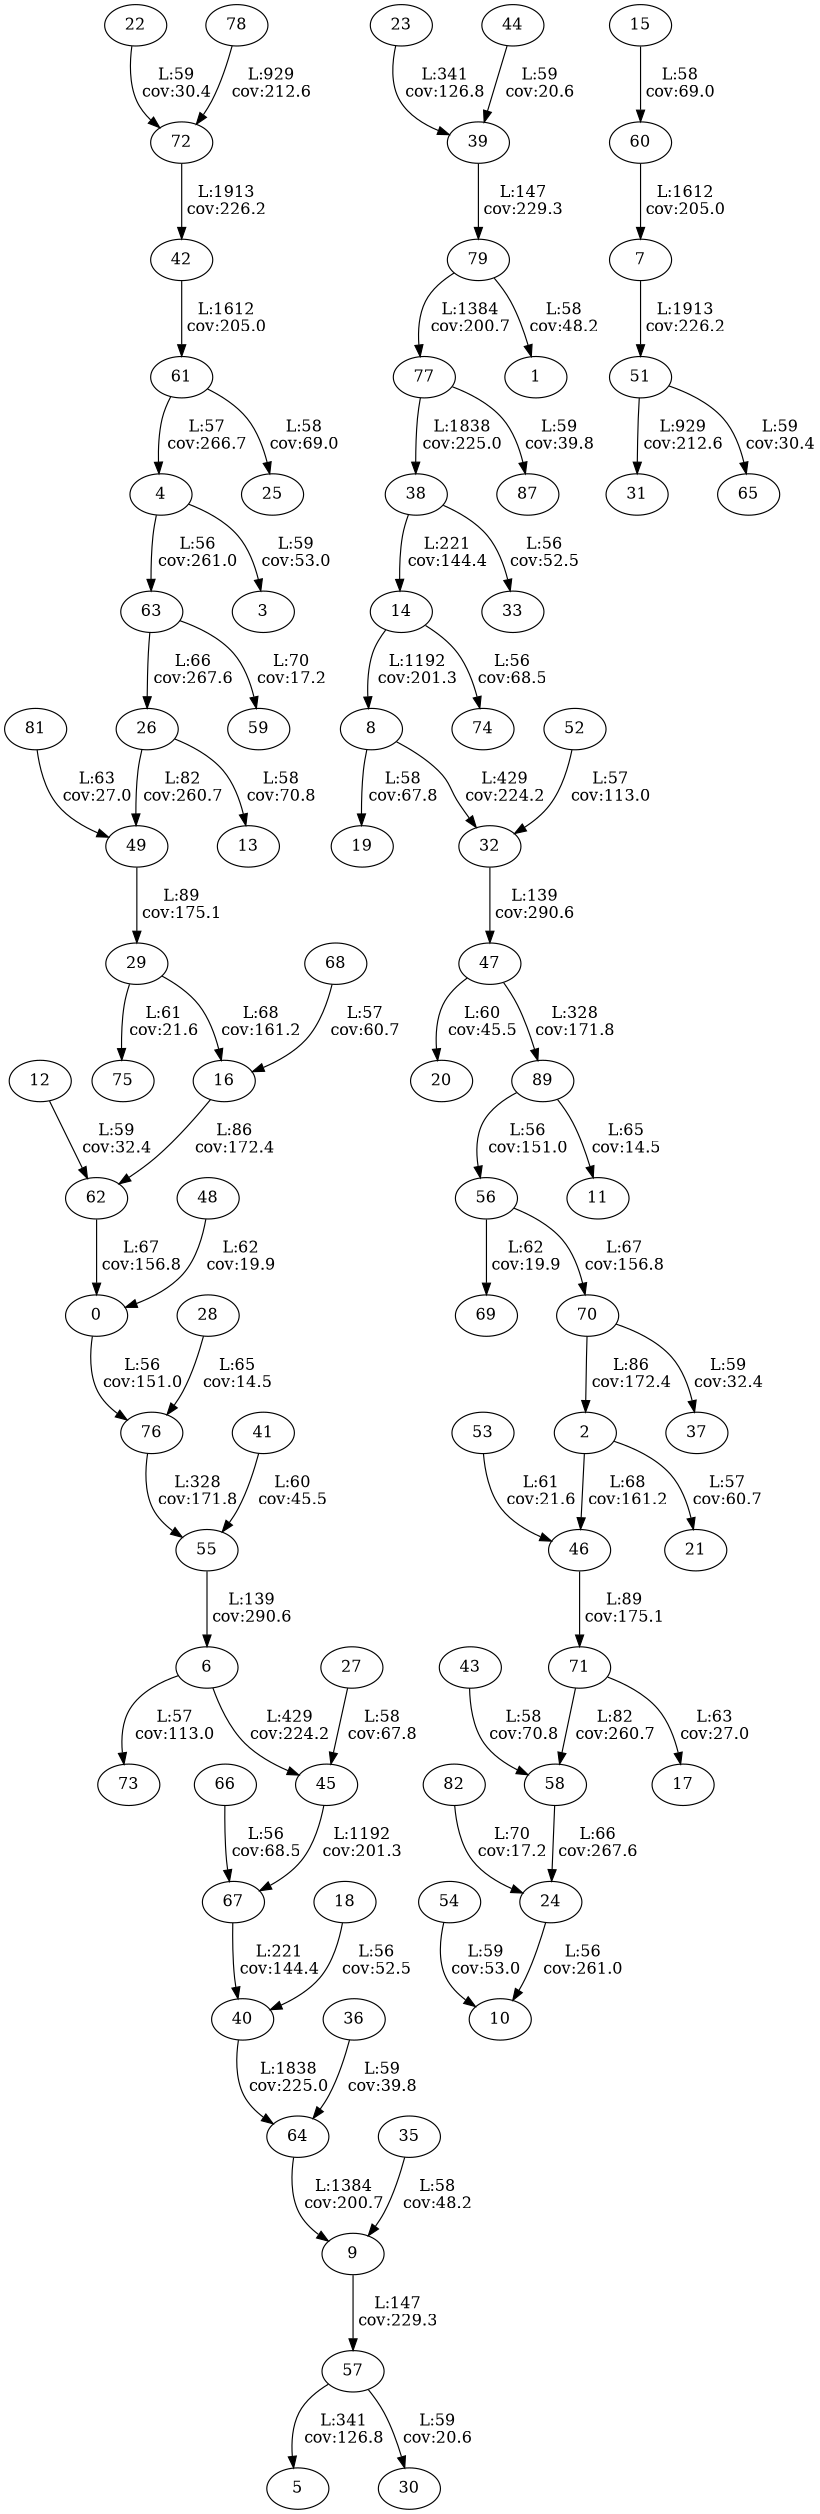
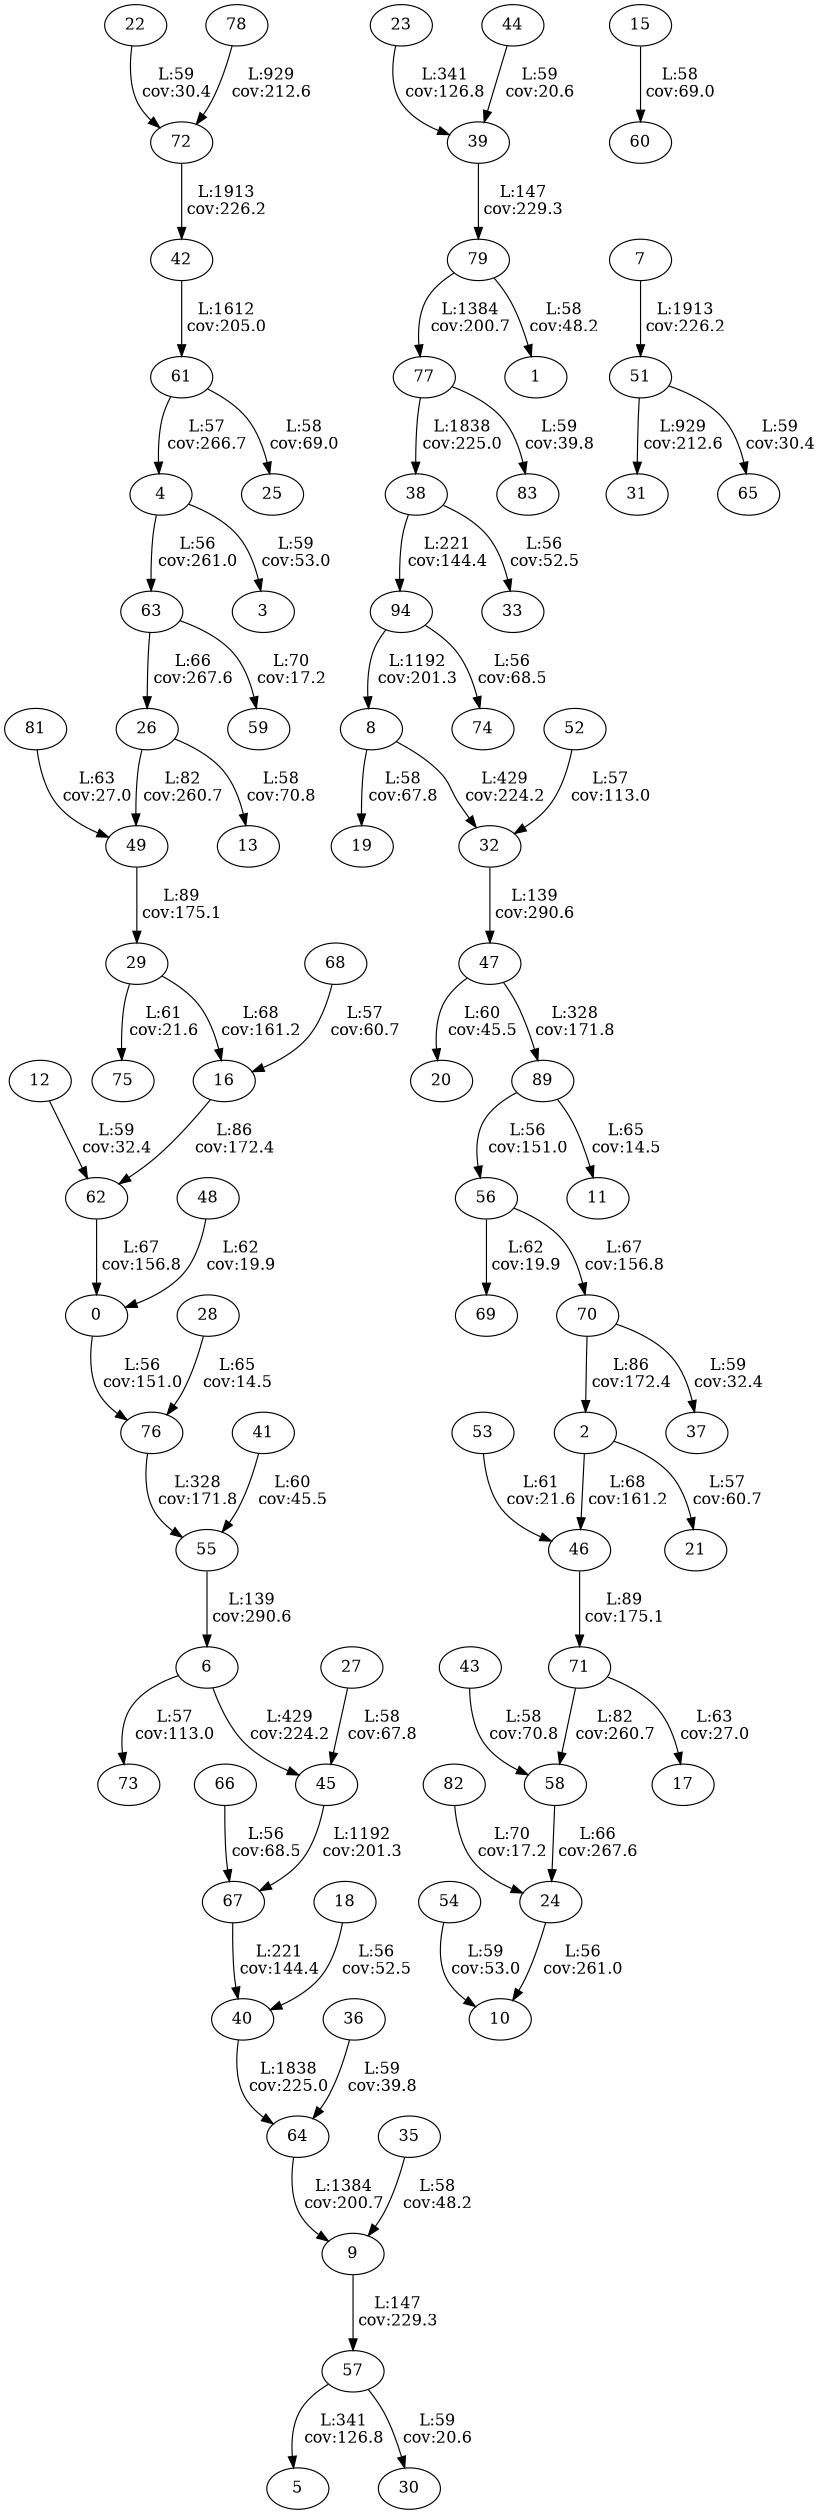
(641, 195) -> none
(528, 494) -> (528, 494)
(401, 612) -> (401, 612)
